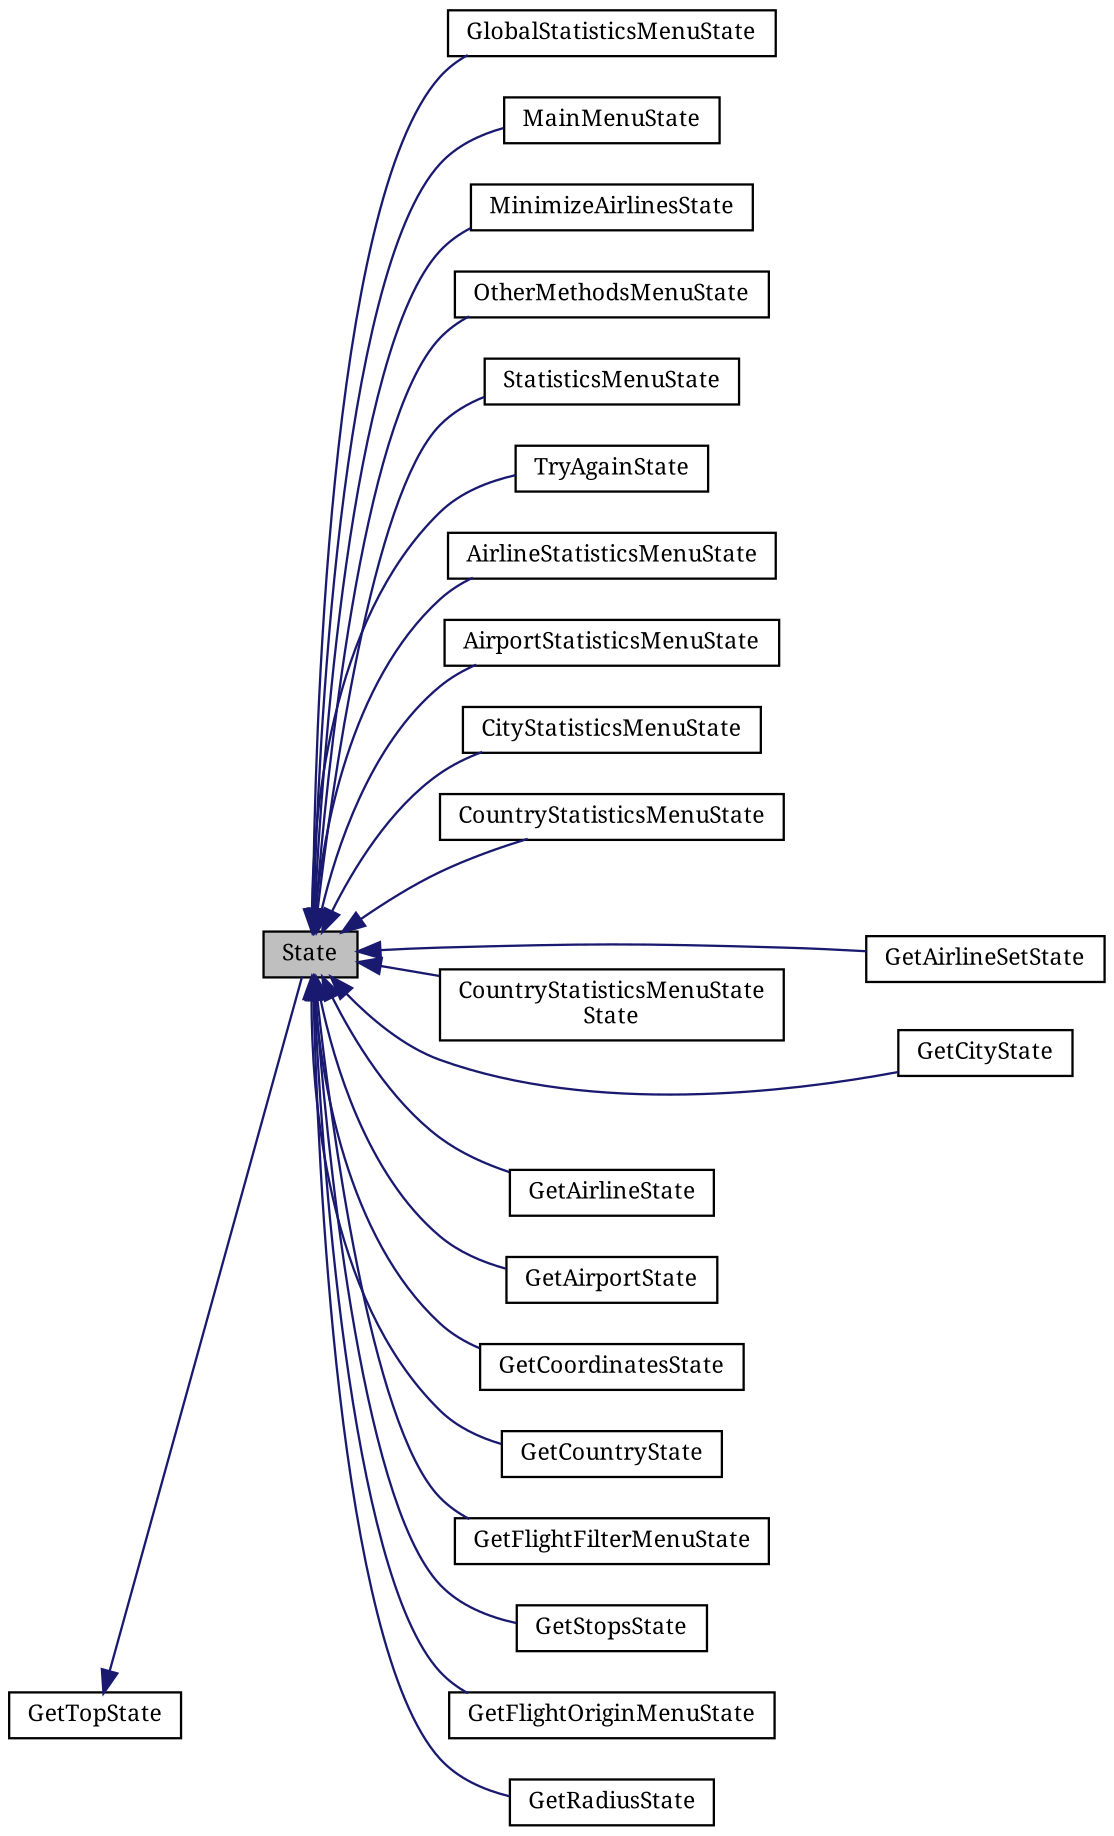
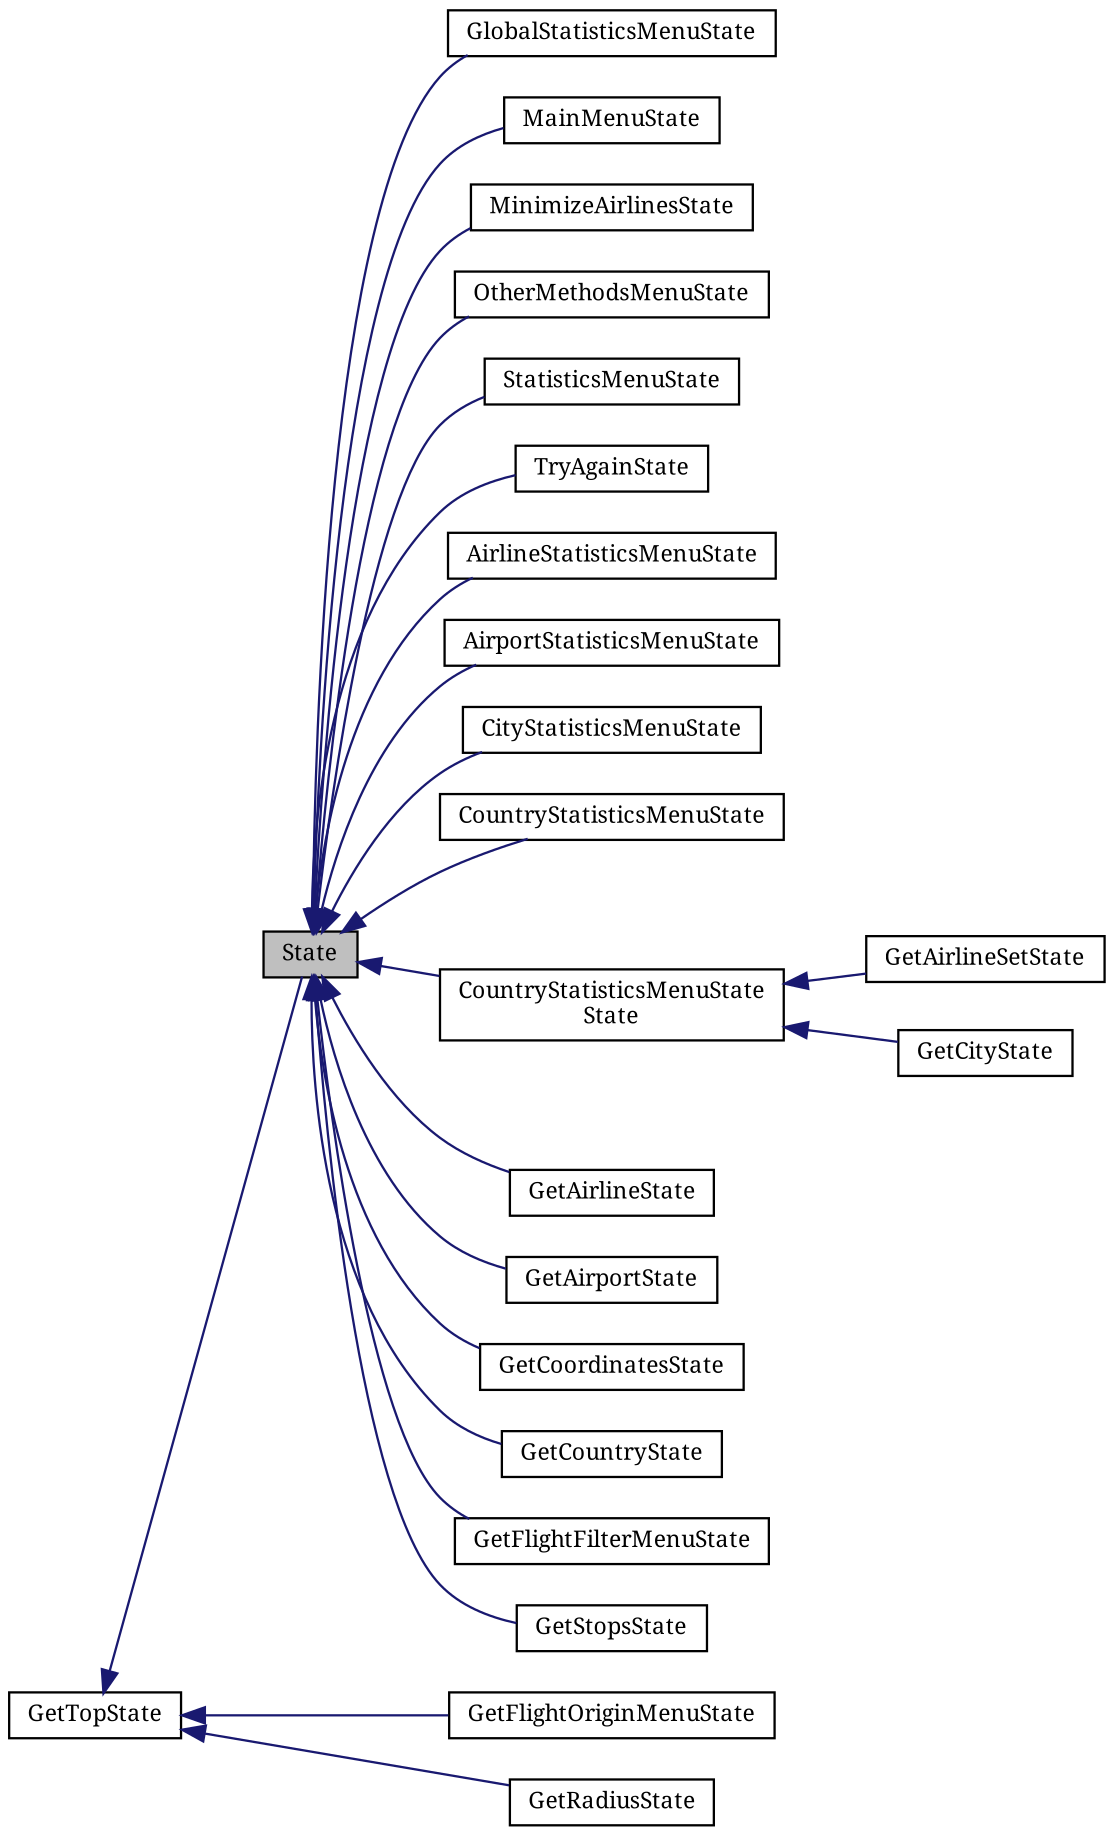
(623, 944) -> (837, 977)
(610, 1092) -> (853, 1036)
(365, 1468) -> (327, 1715)
(350, 1470) -> (357, 1759)
